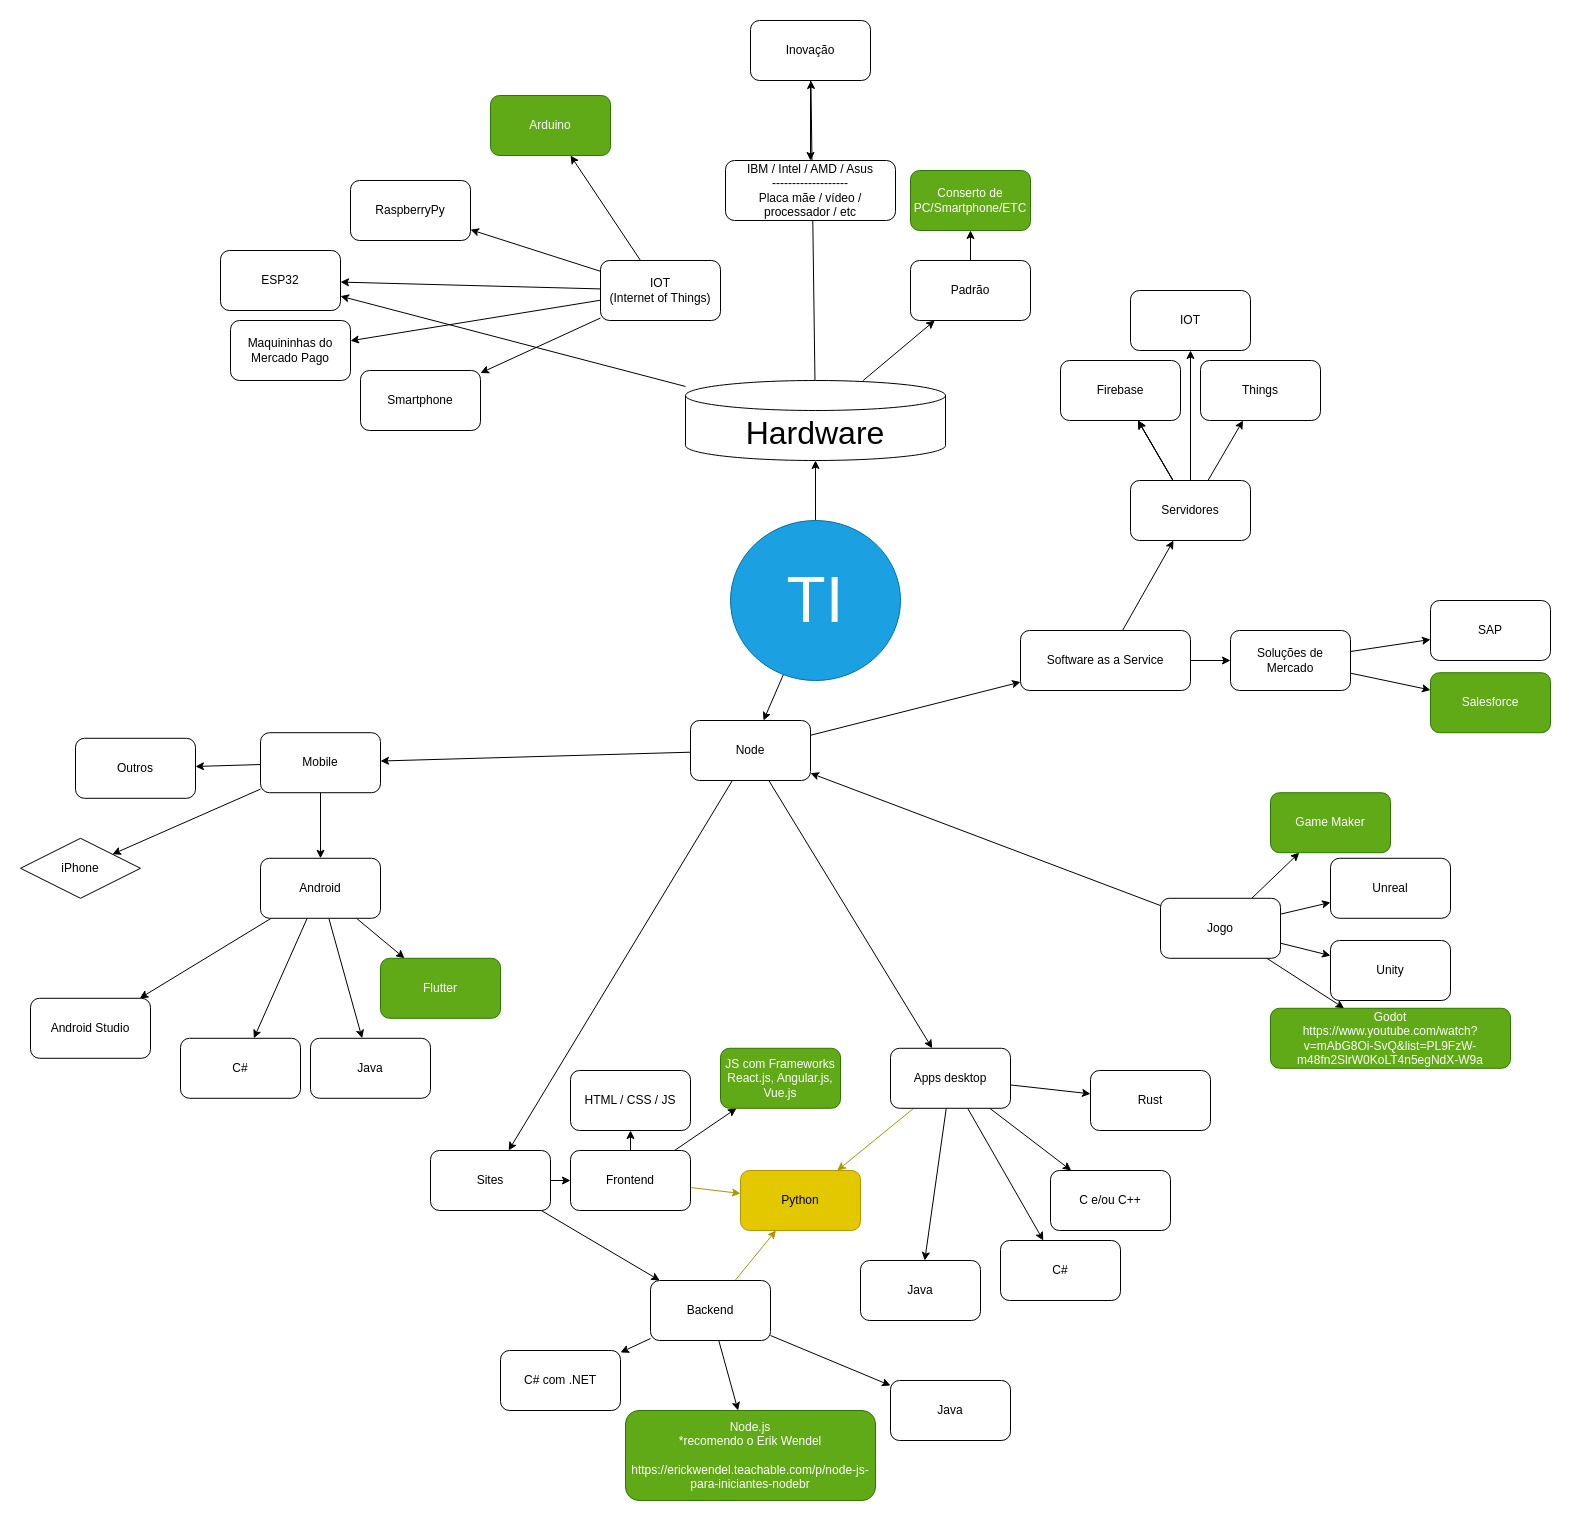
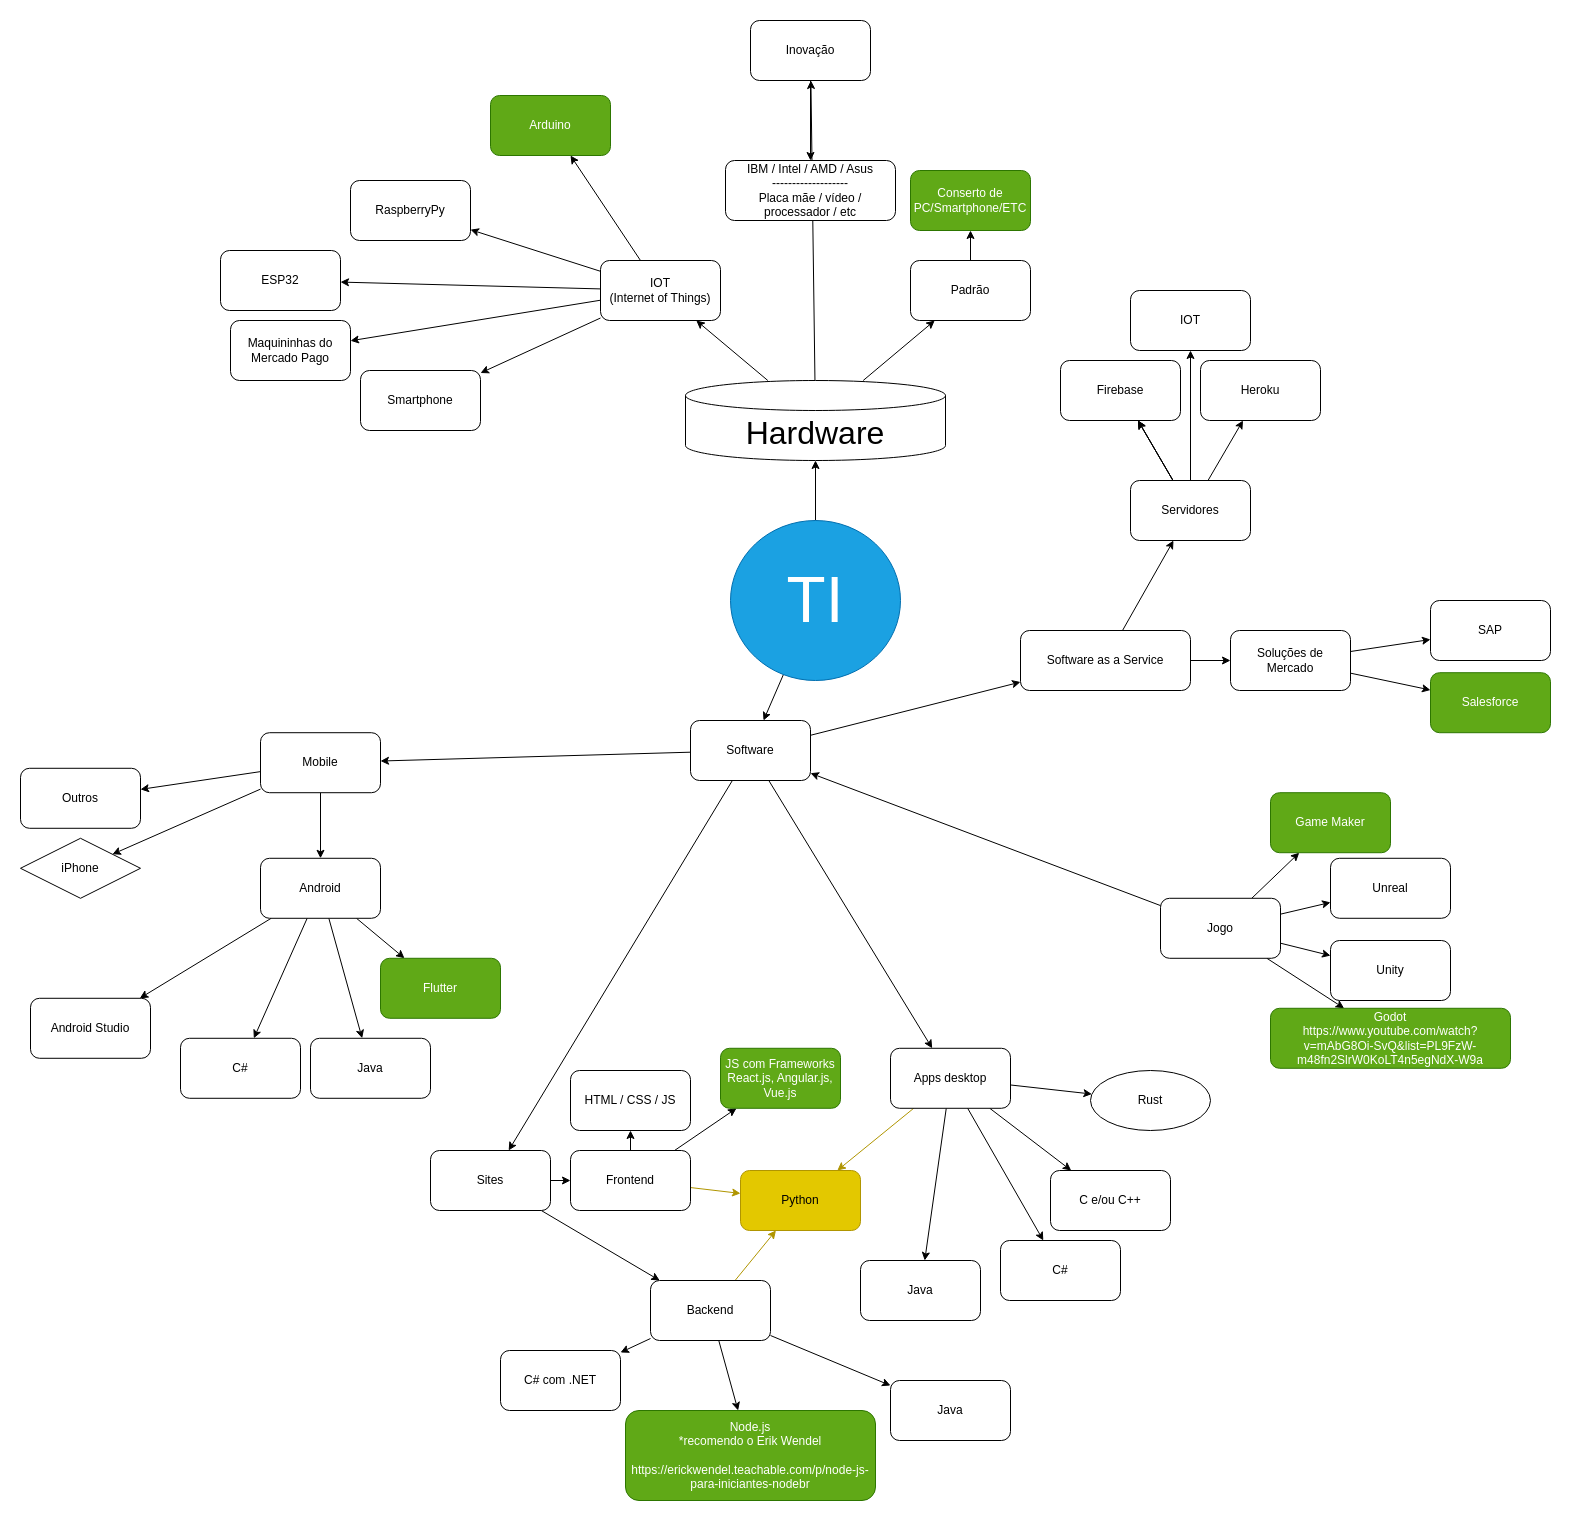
(516, 342) -> (735, 353)
(1261, 391) -> (1261, 391)
(751, 751) -> (751, 751)
(136, 768) -> (81, 798)
(1151, 1101) -> (1151, 1101)
